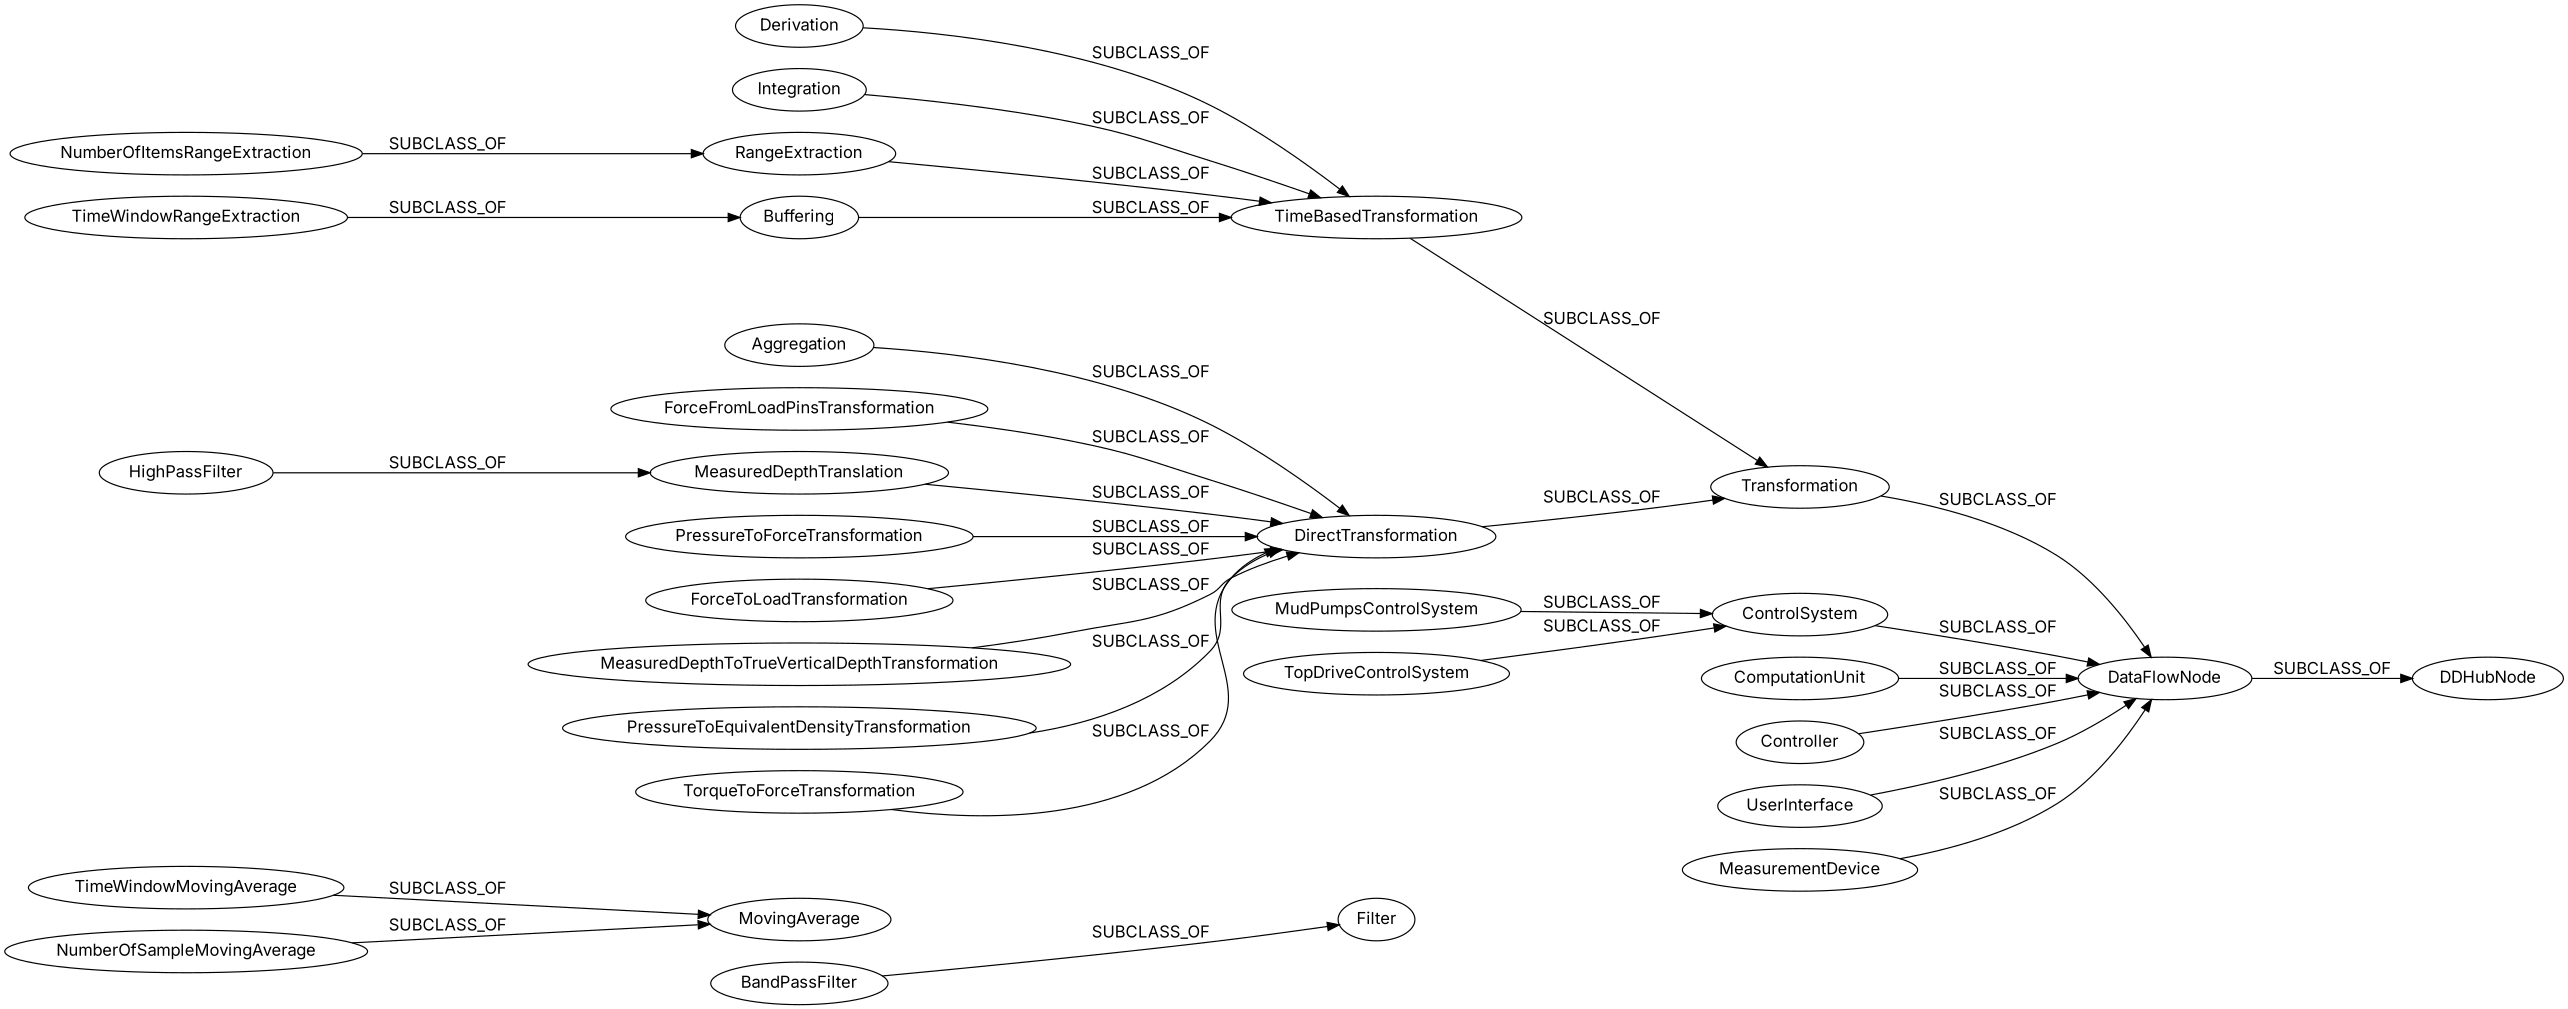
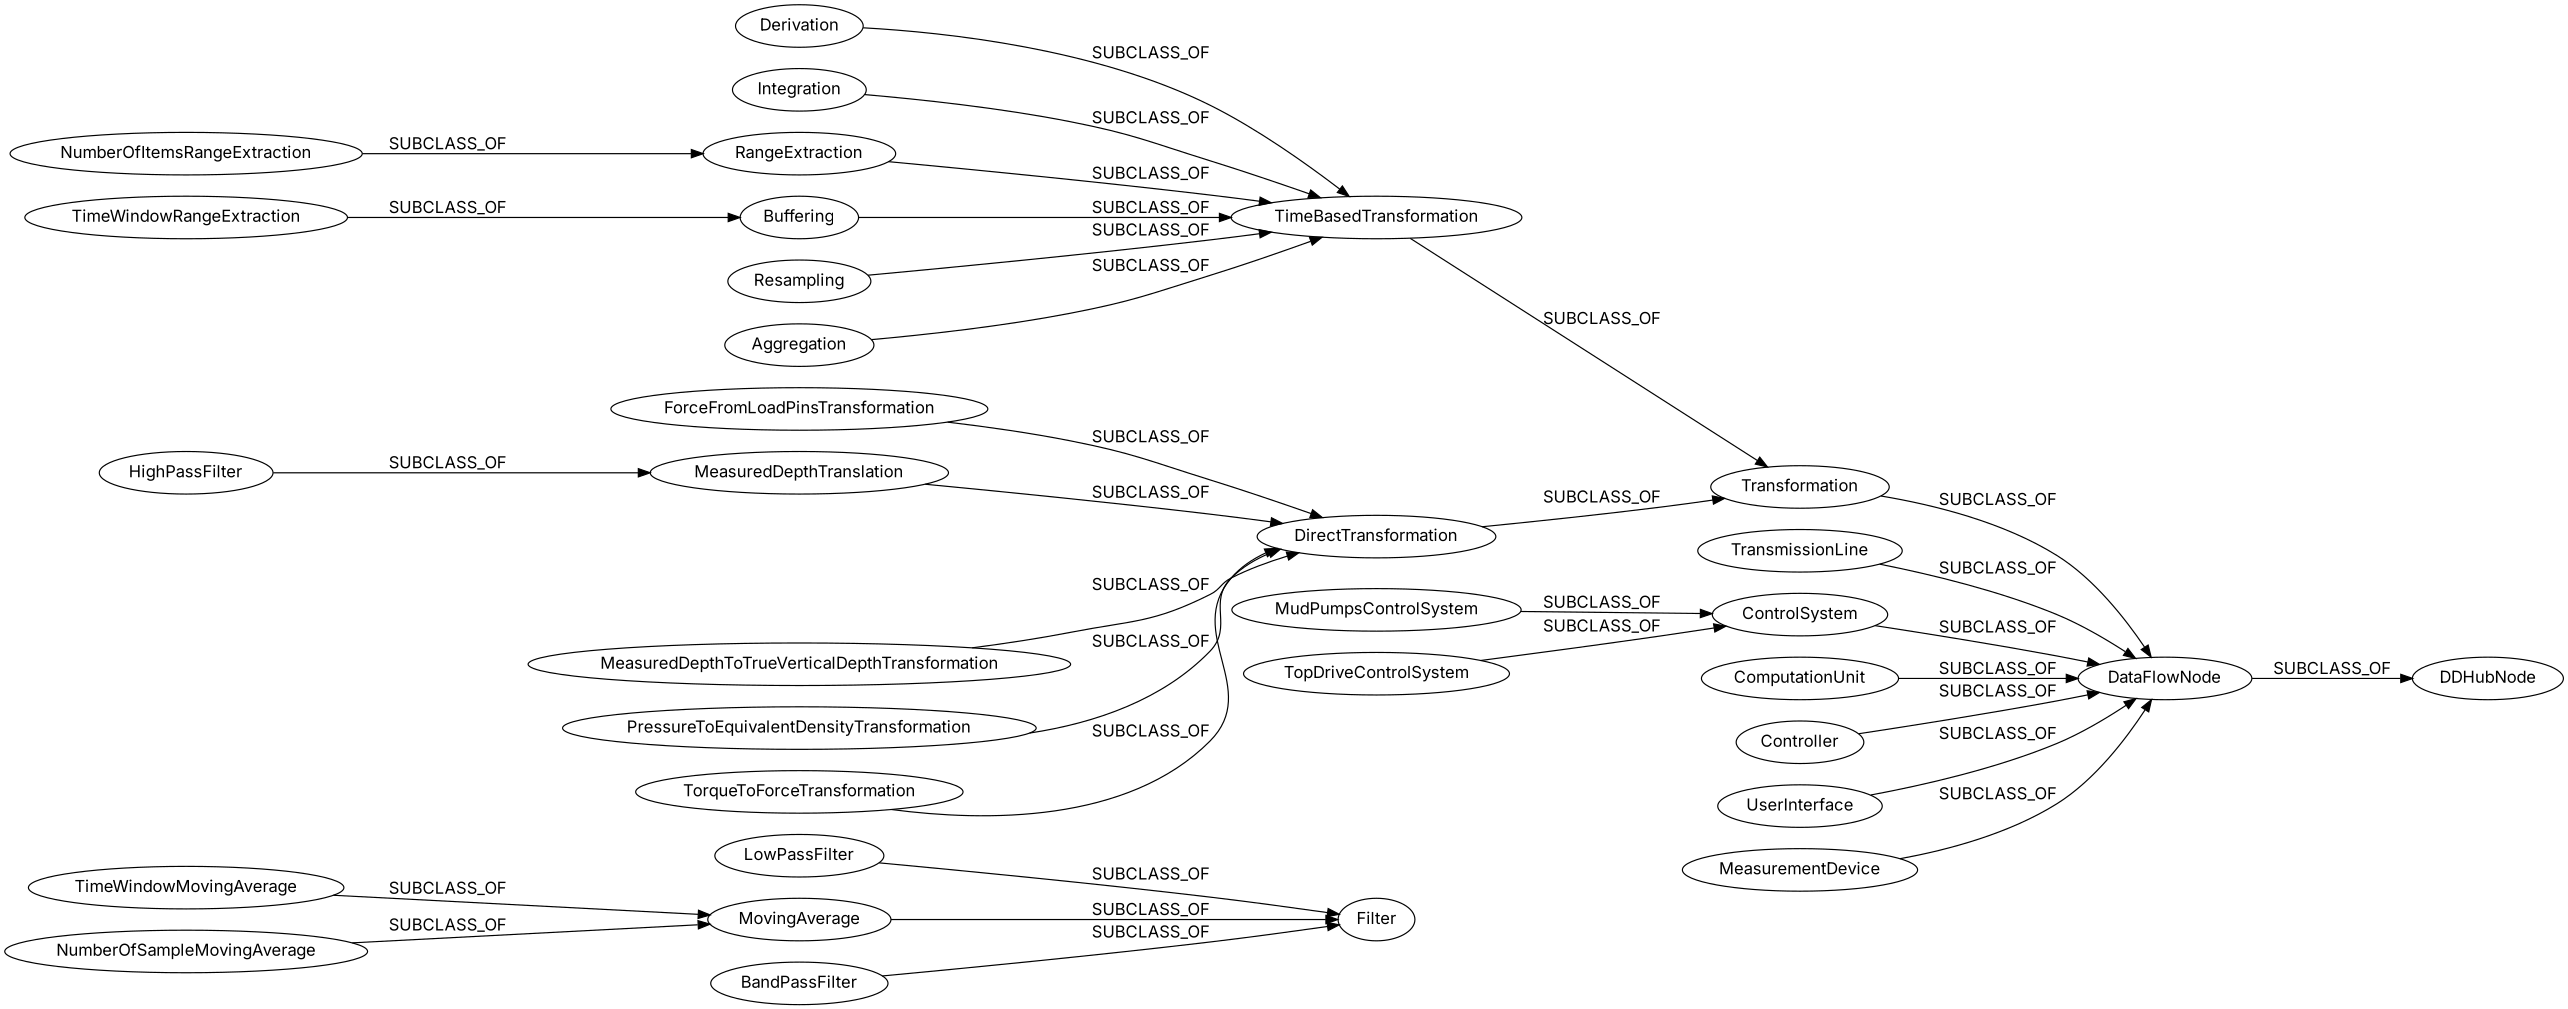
none -> (799, 281)
(1120, 389) -> (1095, 308)
(799, 537) -> none
none -> (1800, 551)
(799, 600) -> none
none -> (799, 856)
none -> (1108, 920)
